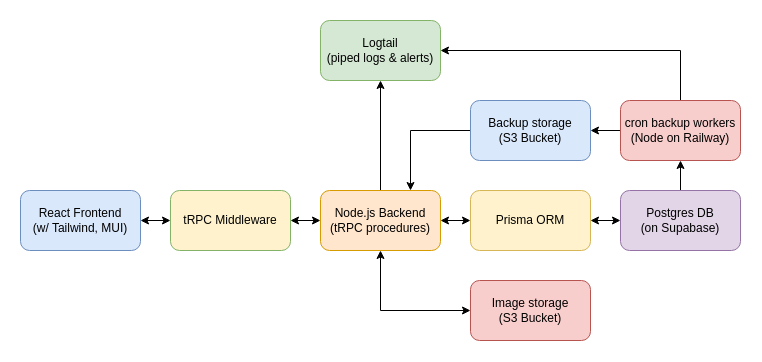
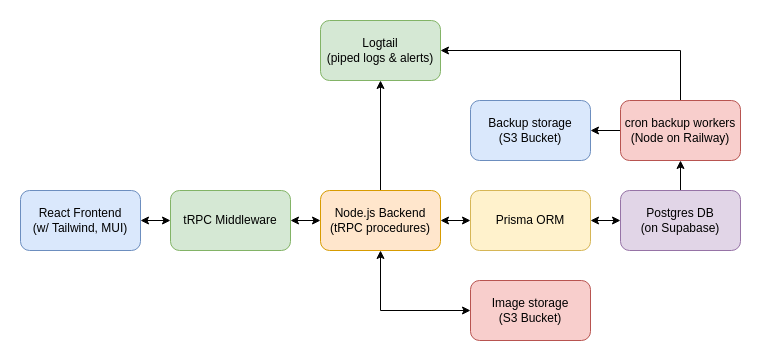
(415, 131) -> none
(231, 221) -> (231, 221)
